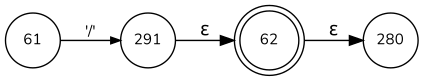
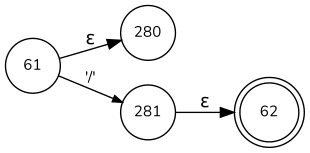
(148, 40) -> (148, 112)
(327, 40) -> (84, 51)
